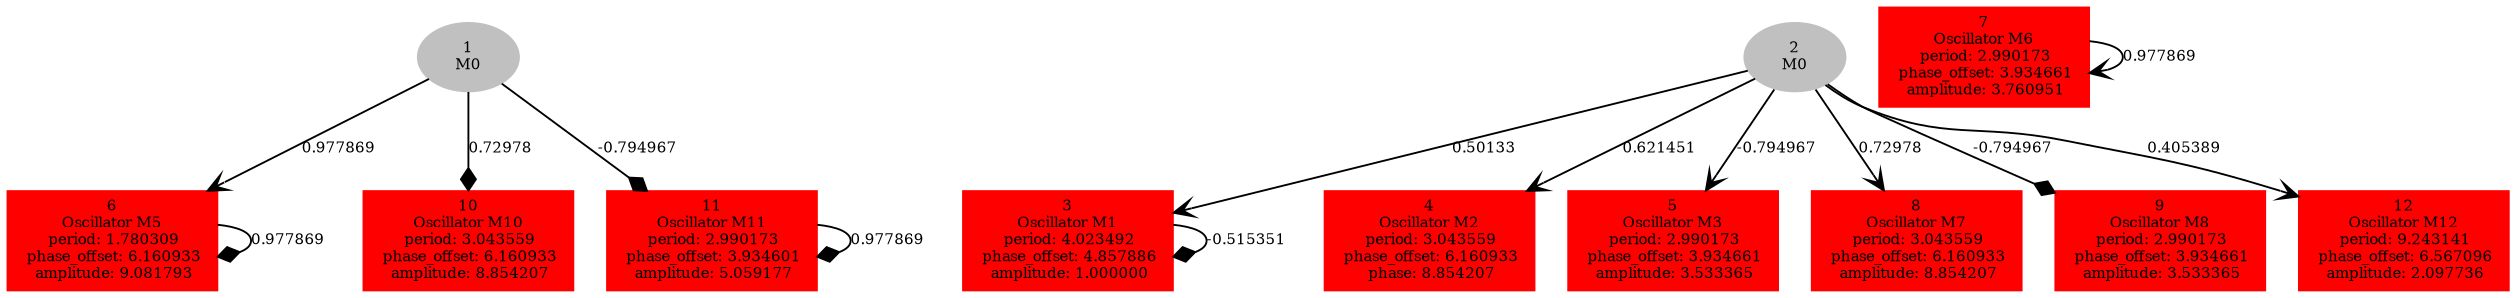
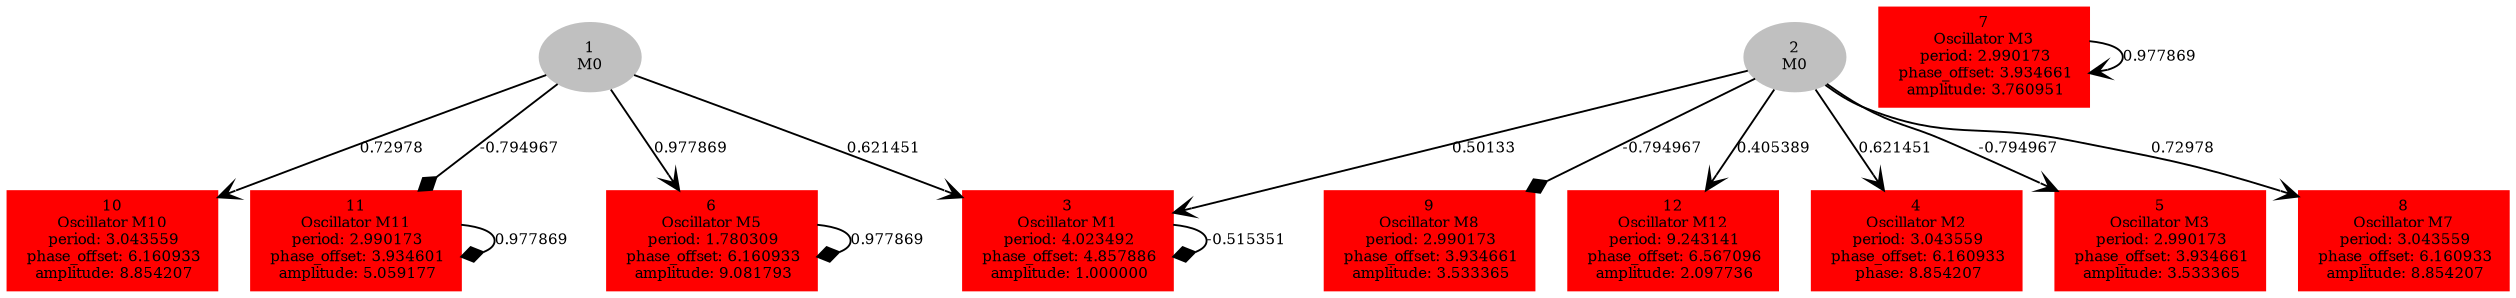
(1984, 39) -> (1984, 39)
(468, 130) -> (391, 132)
none -> (789, 132)
